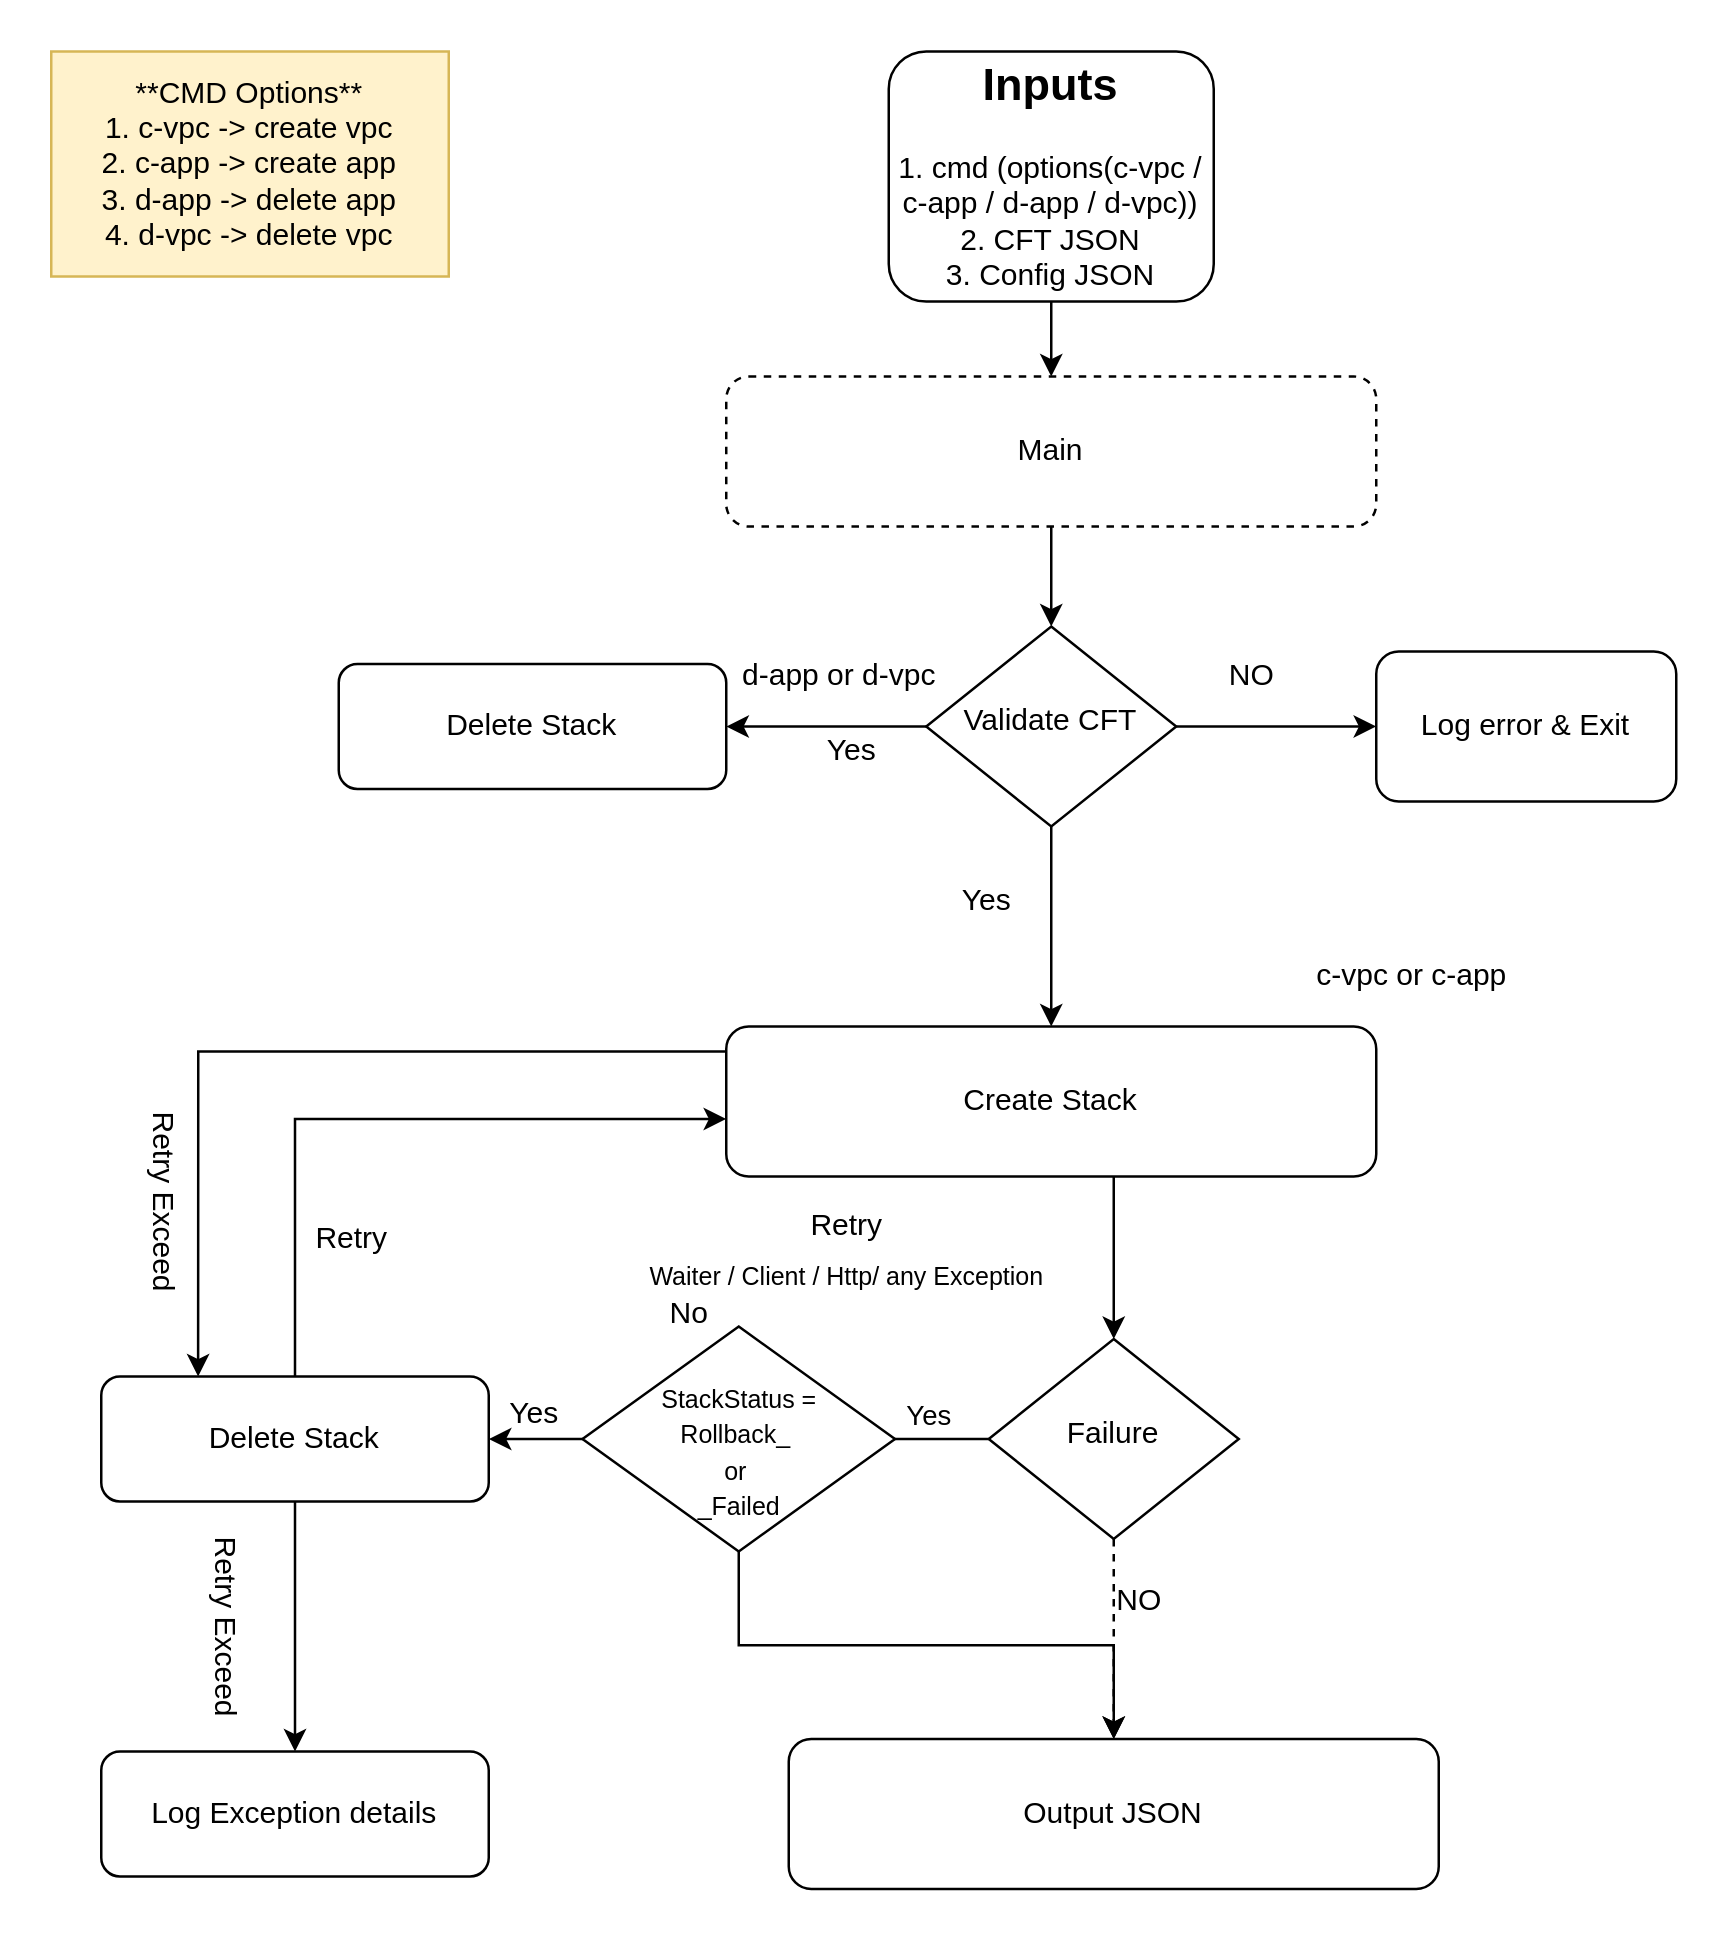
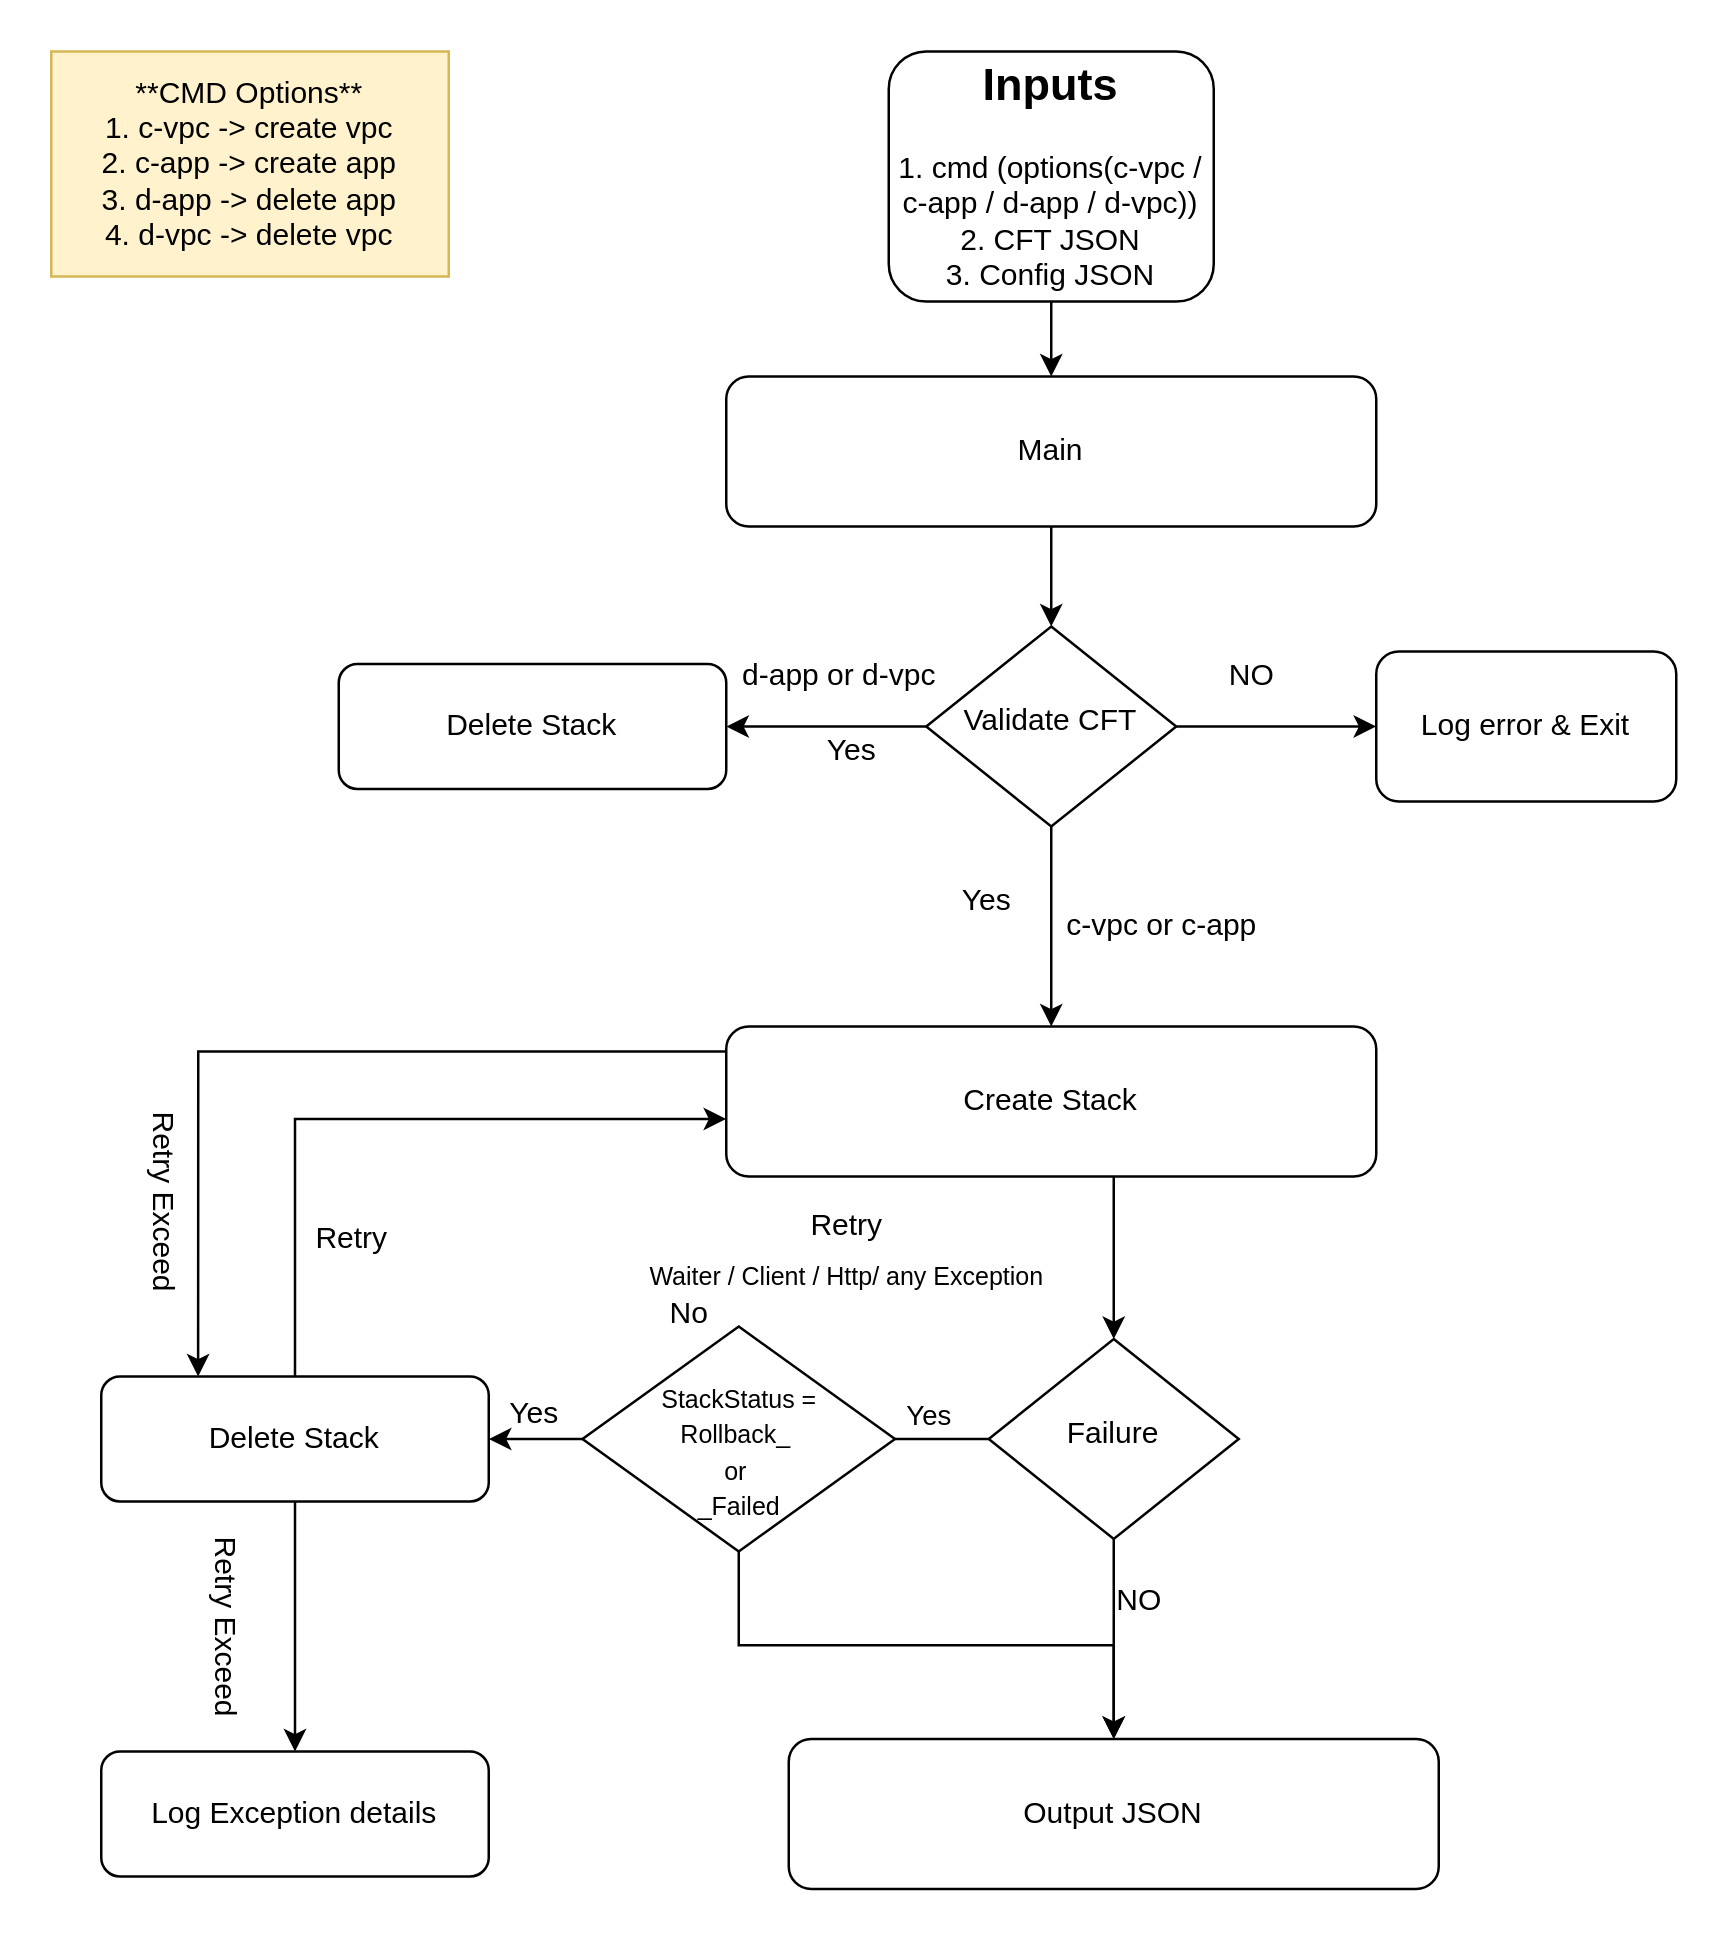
(1051, 451) -> (1051, 451)
(1411, 976) -> (1161, 926)
(1114, 1594) -> (1114, 1594)
